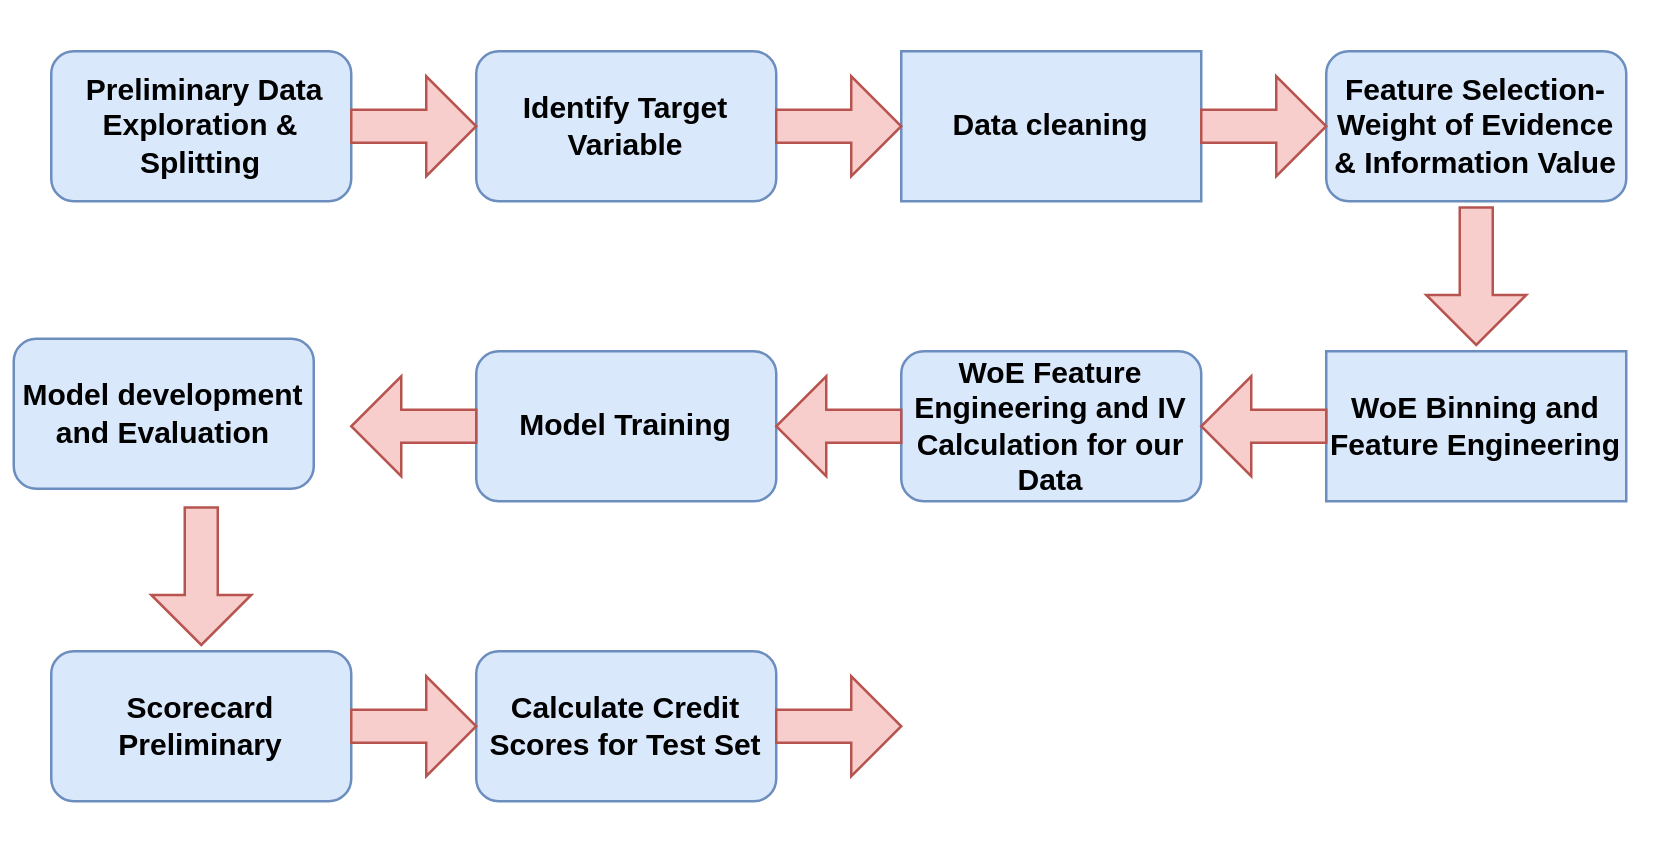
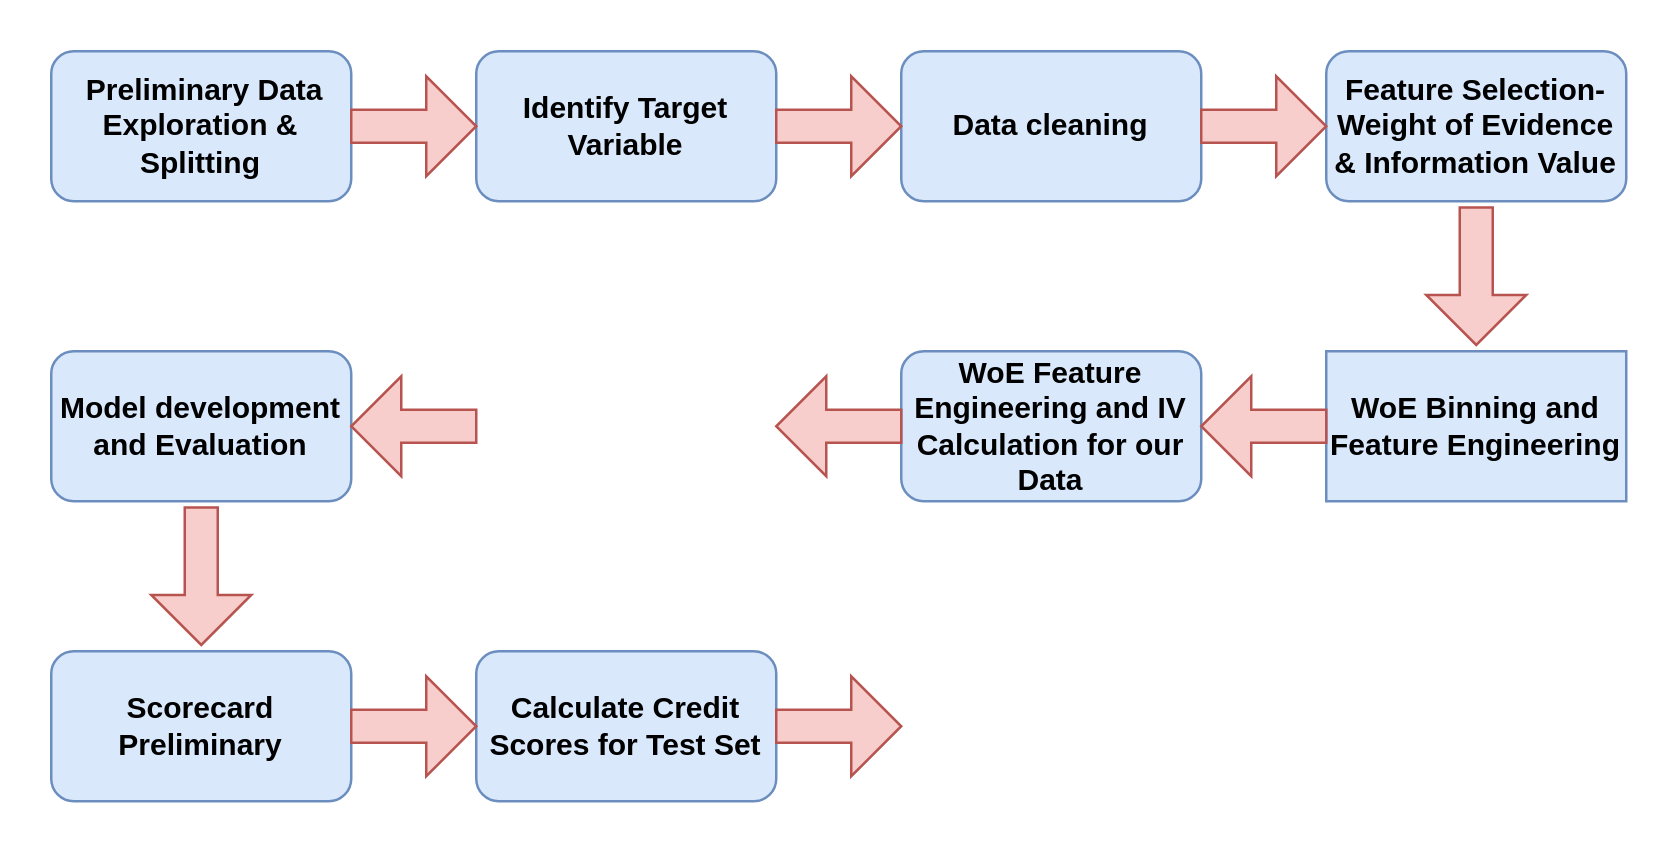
(1051, 126) -> (1051, 126)
(164, 414) -> (201, 426)
(626, 426) -> none
